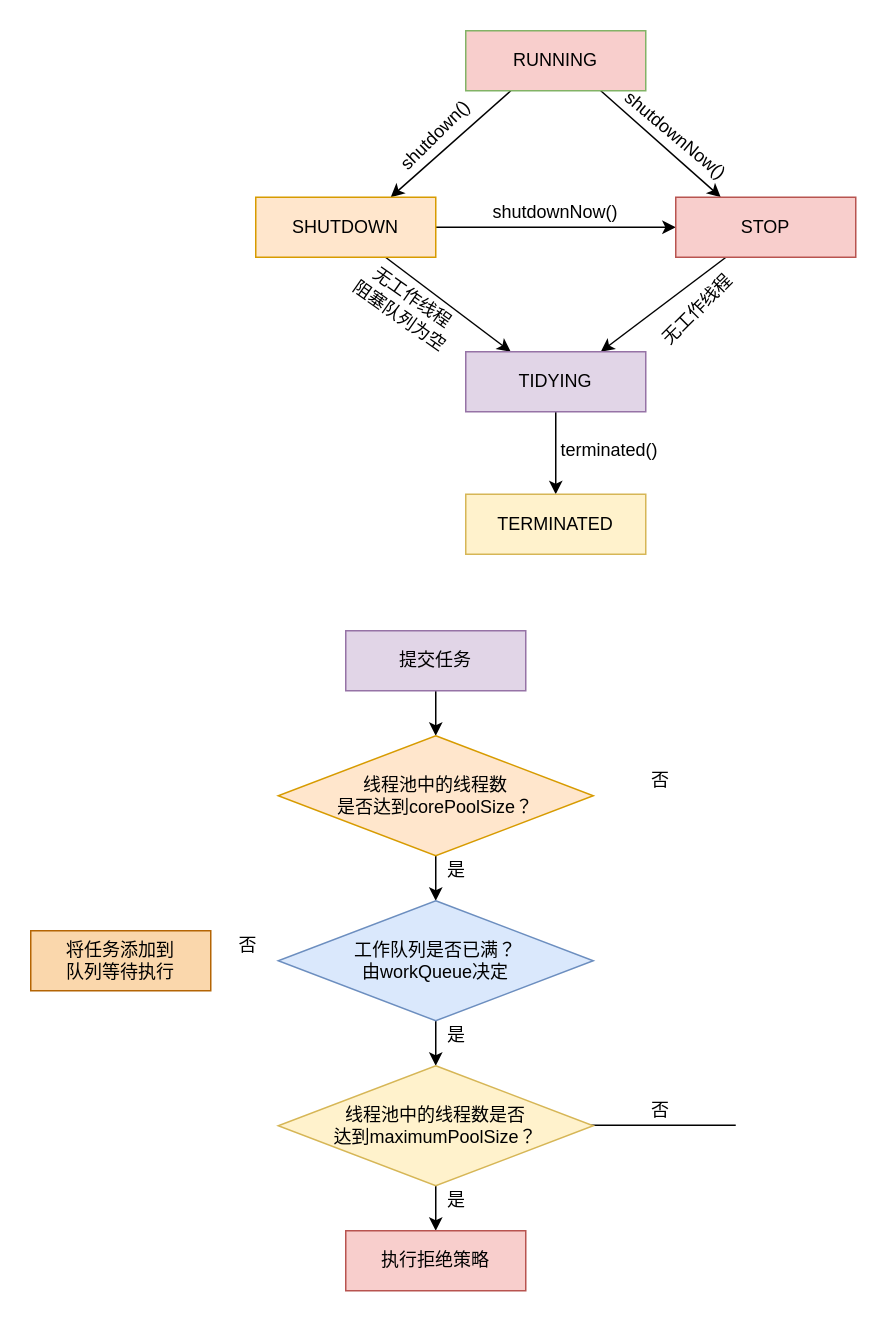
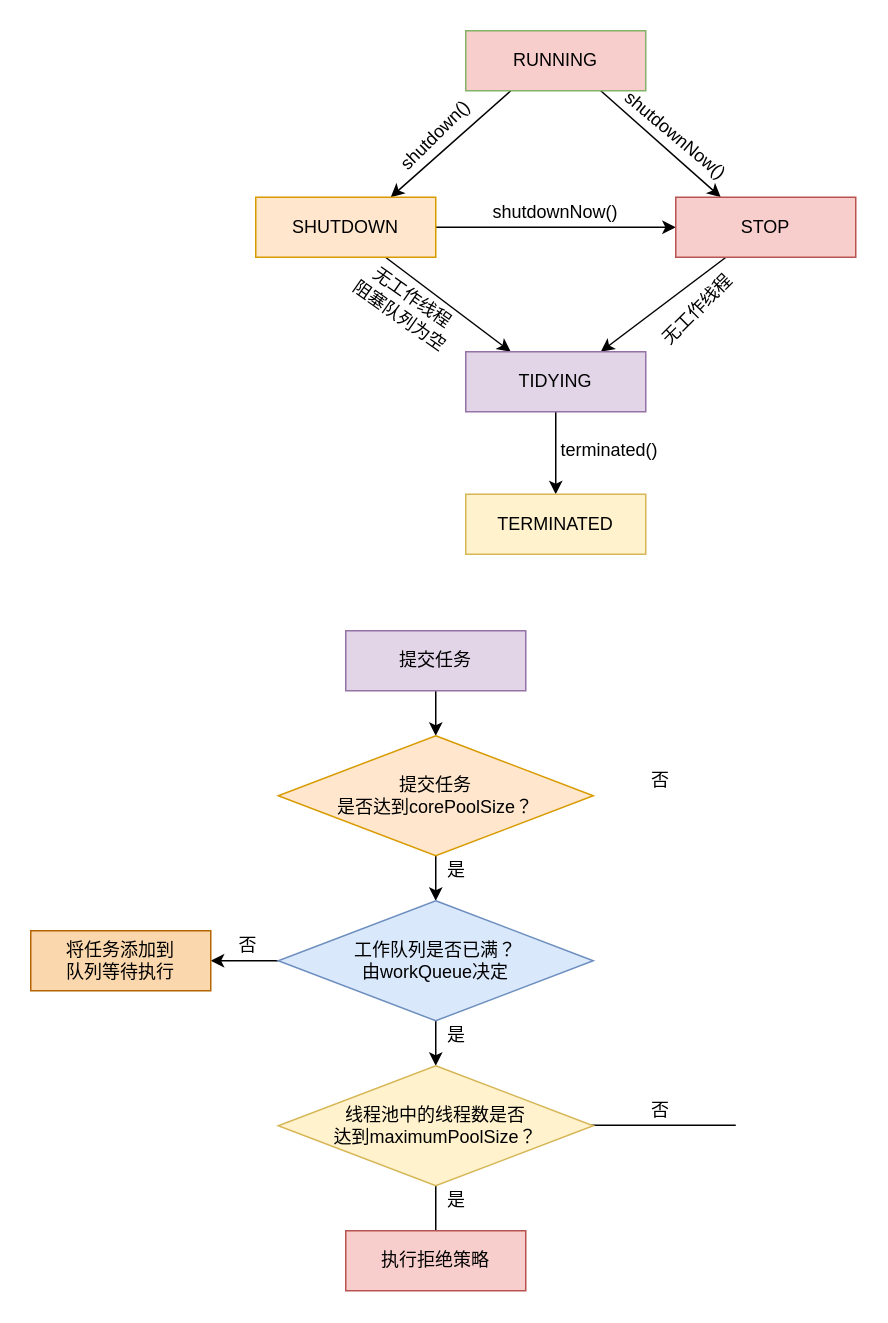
(436, 796) -> (436, 796)
none -> (250, 961)
(436, 1219) -> (436, 1223)
